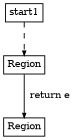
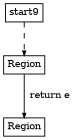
(24, 13) -> (24, 13)
